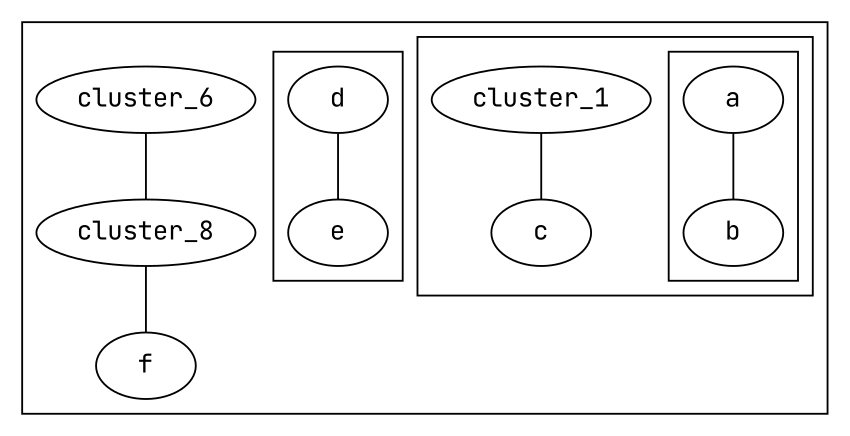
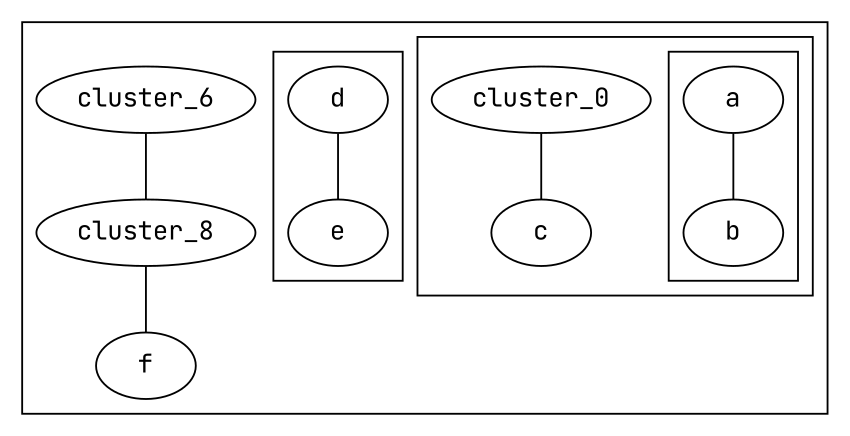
(541, 100) -> (541, 100)
